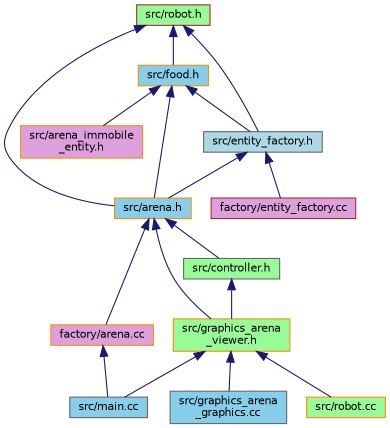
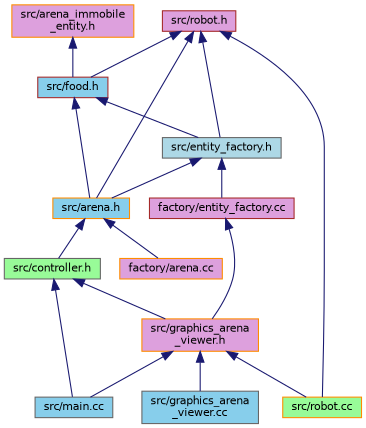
(173, 15) -> (199, 21)
(173, 76) -> (73, 87)
(127, 109) -> (73, 63)
none -> (324, 196)
(175, 280) -> (233, 276)
(232, 335) -> (200, 335)
(106, 377) -> (64, 343)
(228, 407) -> (200, 407)
